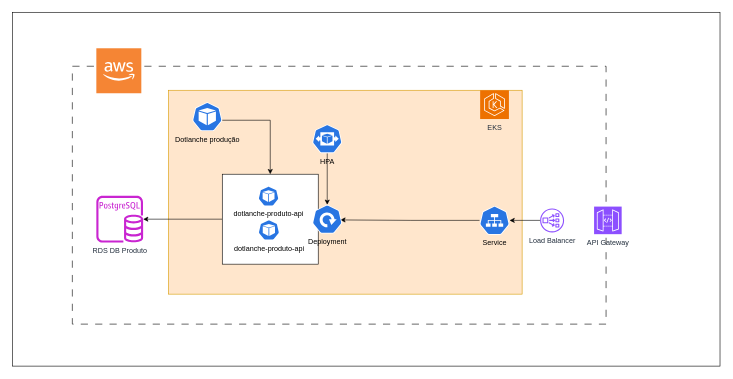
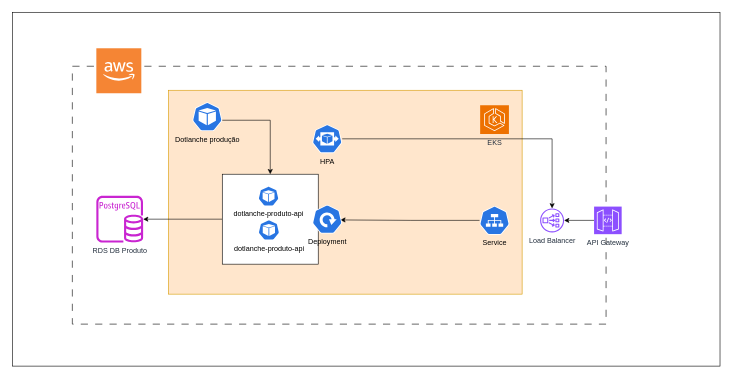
(495, 105) -> (495, 120)
(327, 199) -> (496, 139)
(527, 221) -> none
none -> (581, 221)
